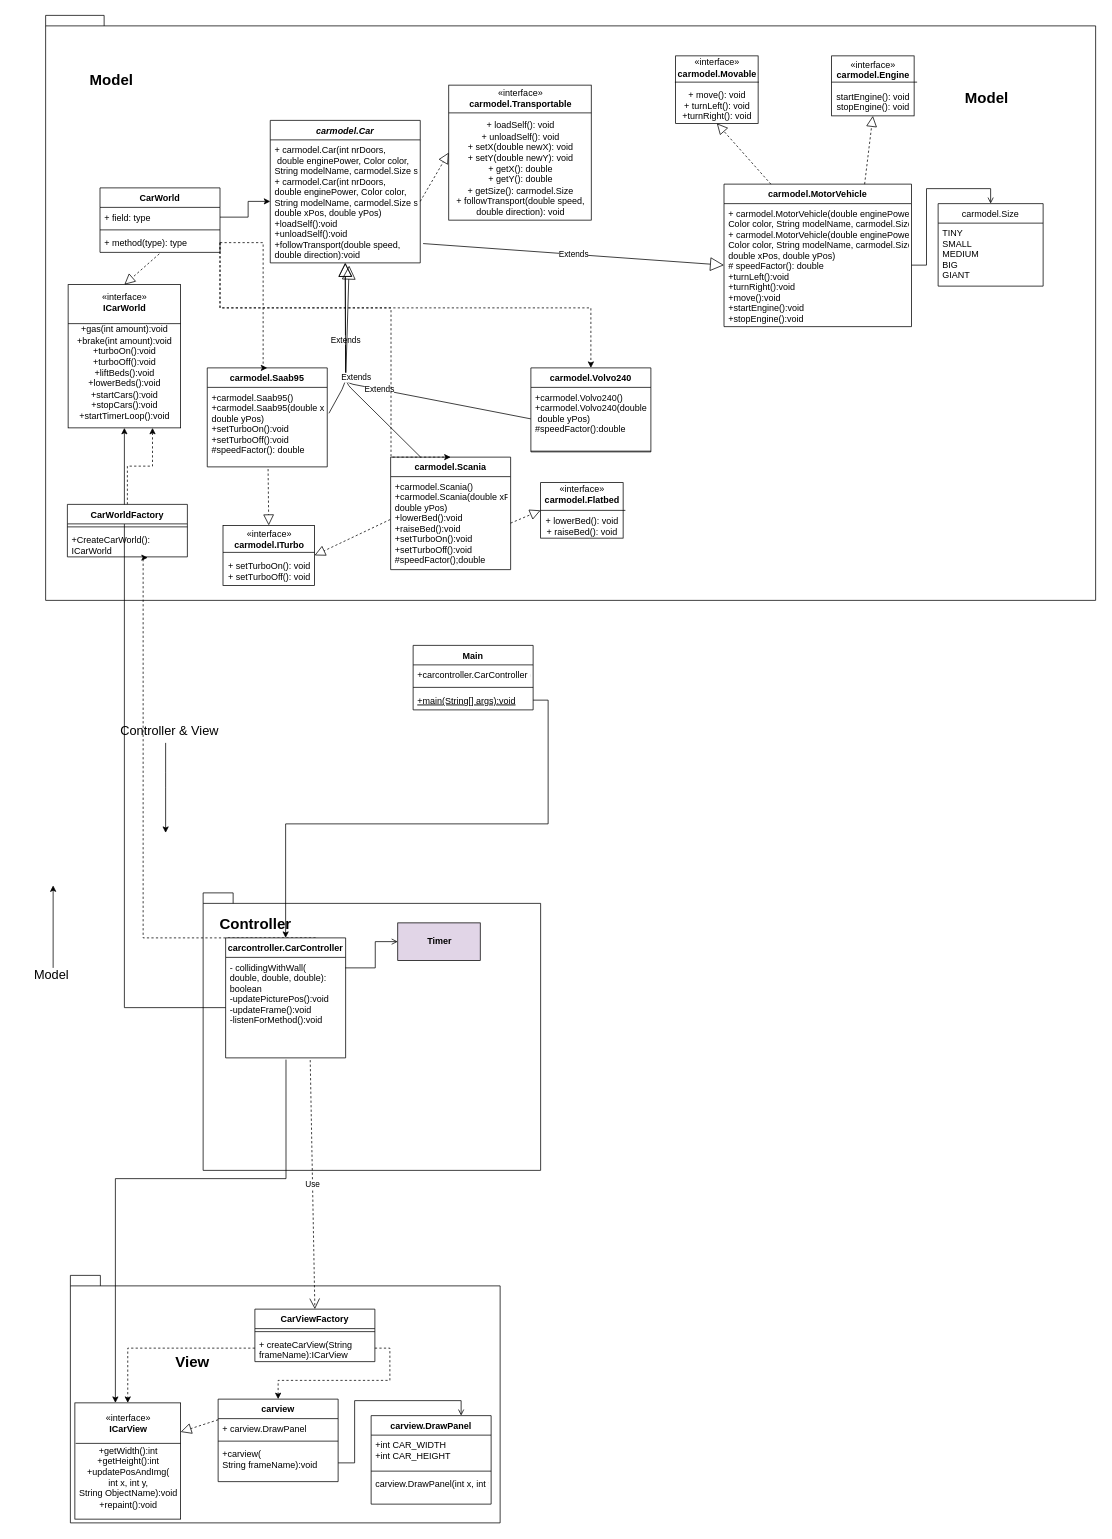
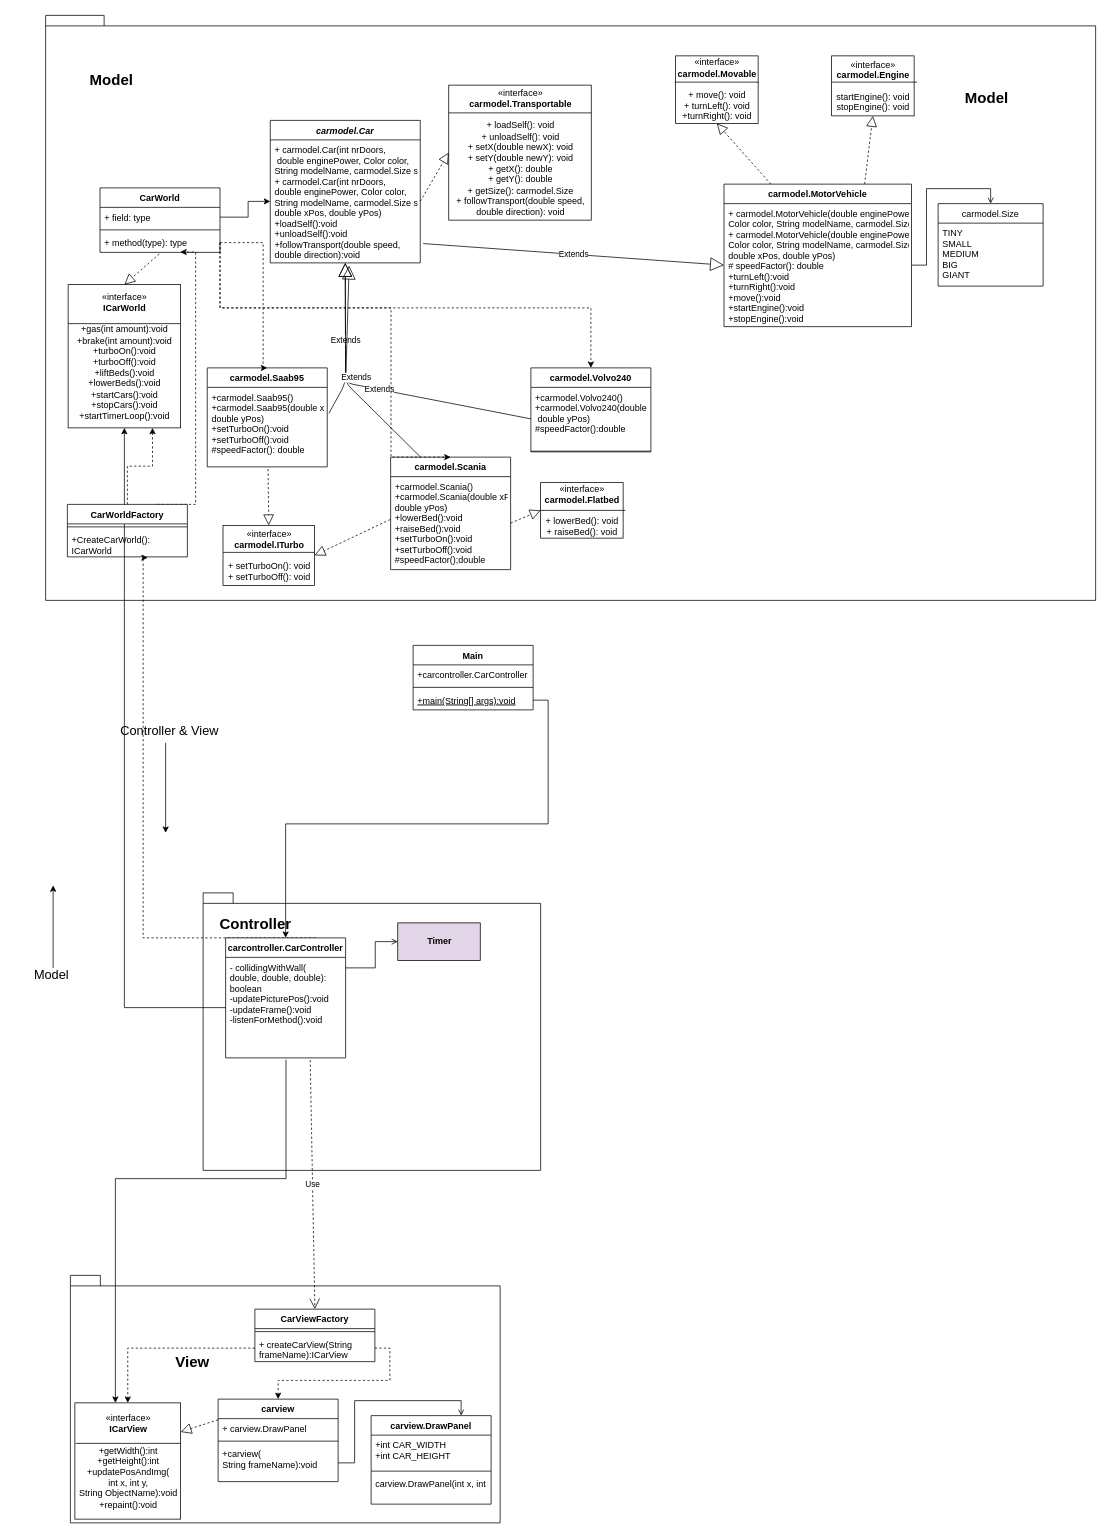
none -> (195, 383)
